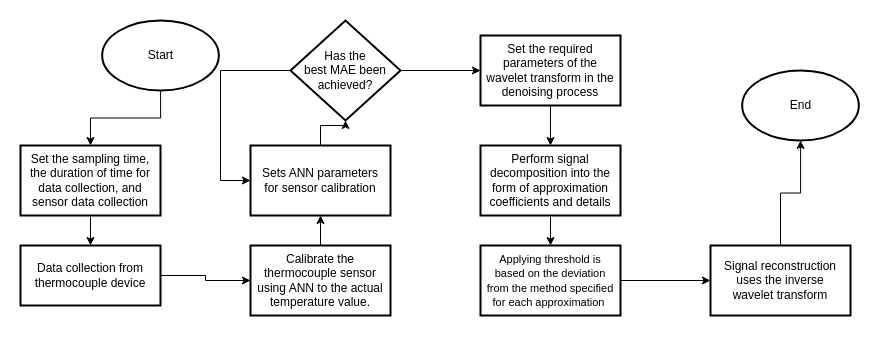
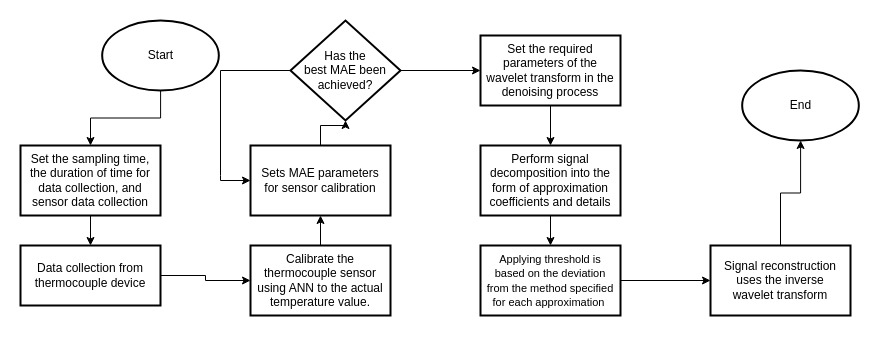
(321, 181) -> (321, 181)
